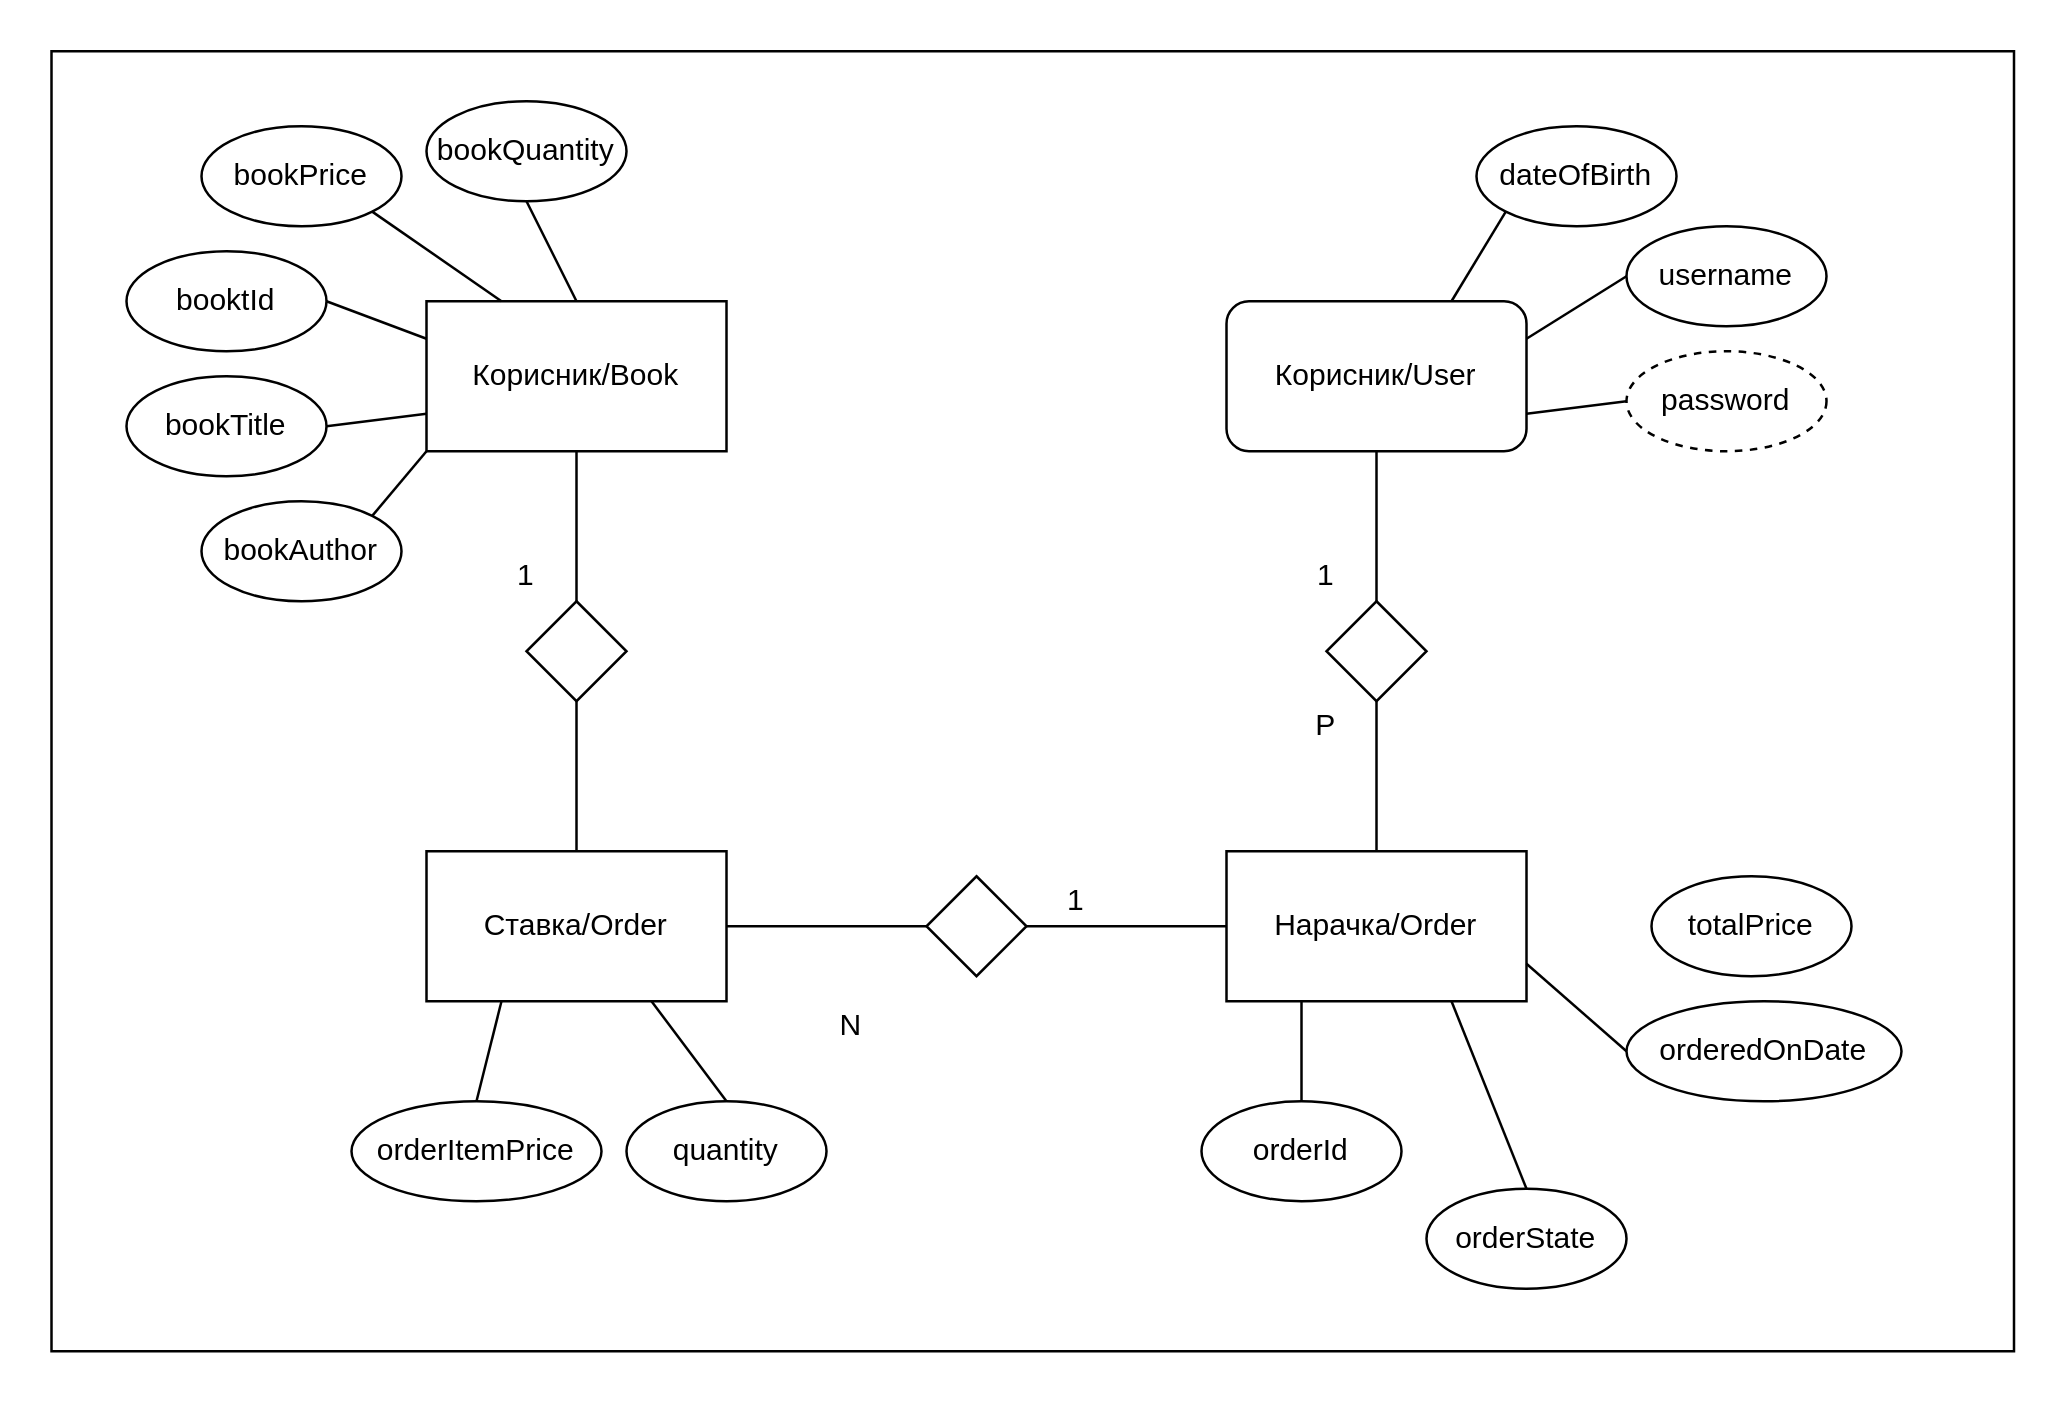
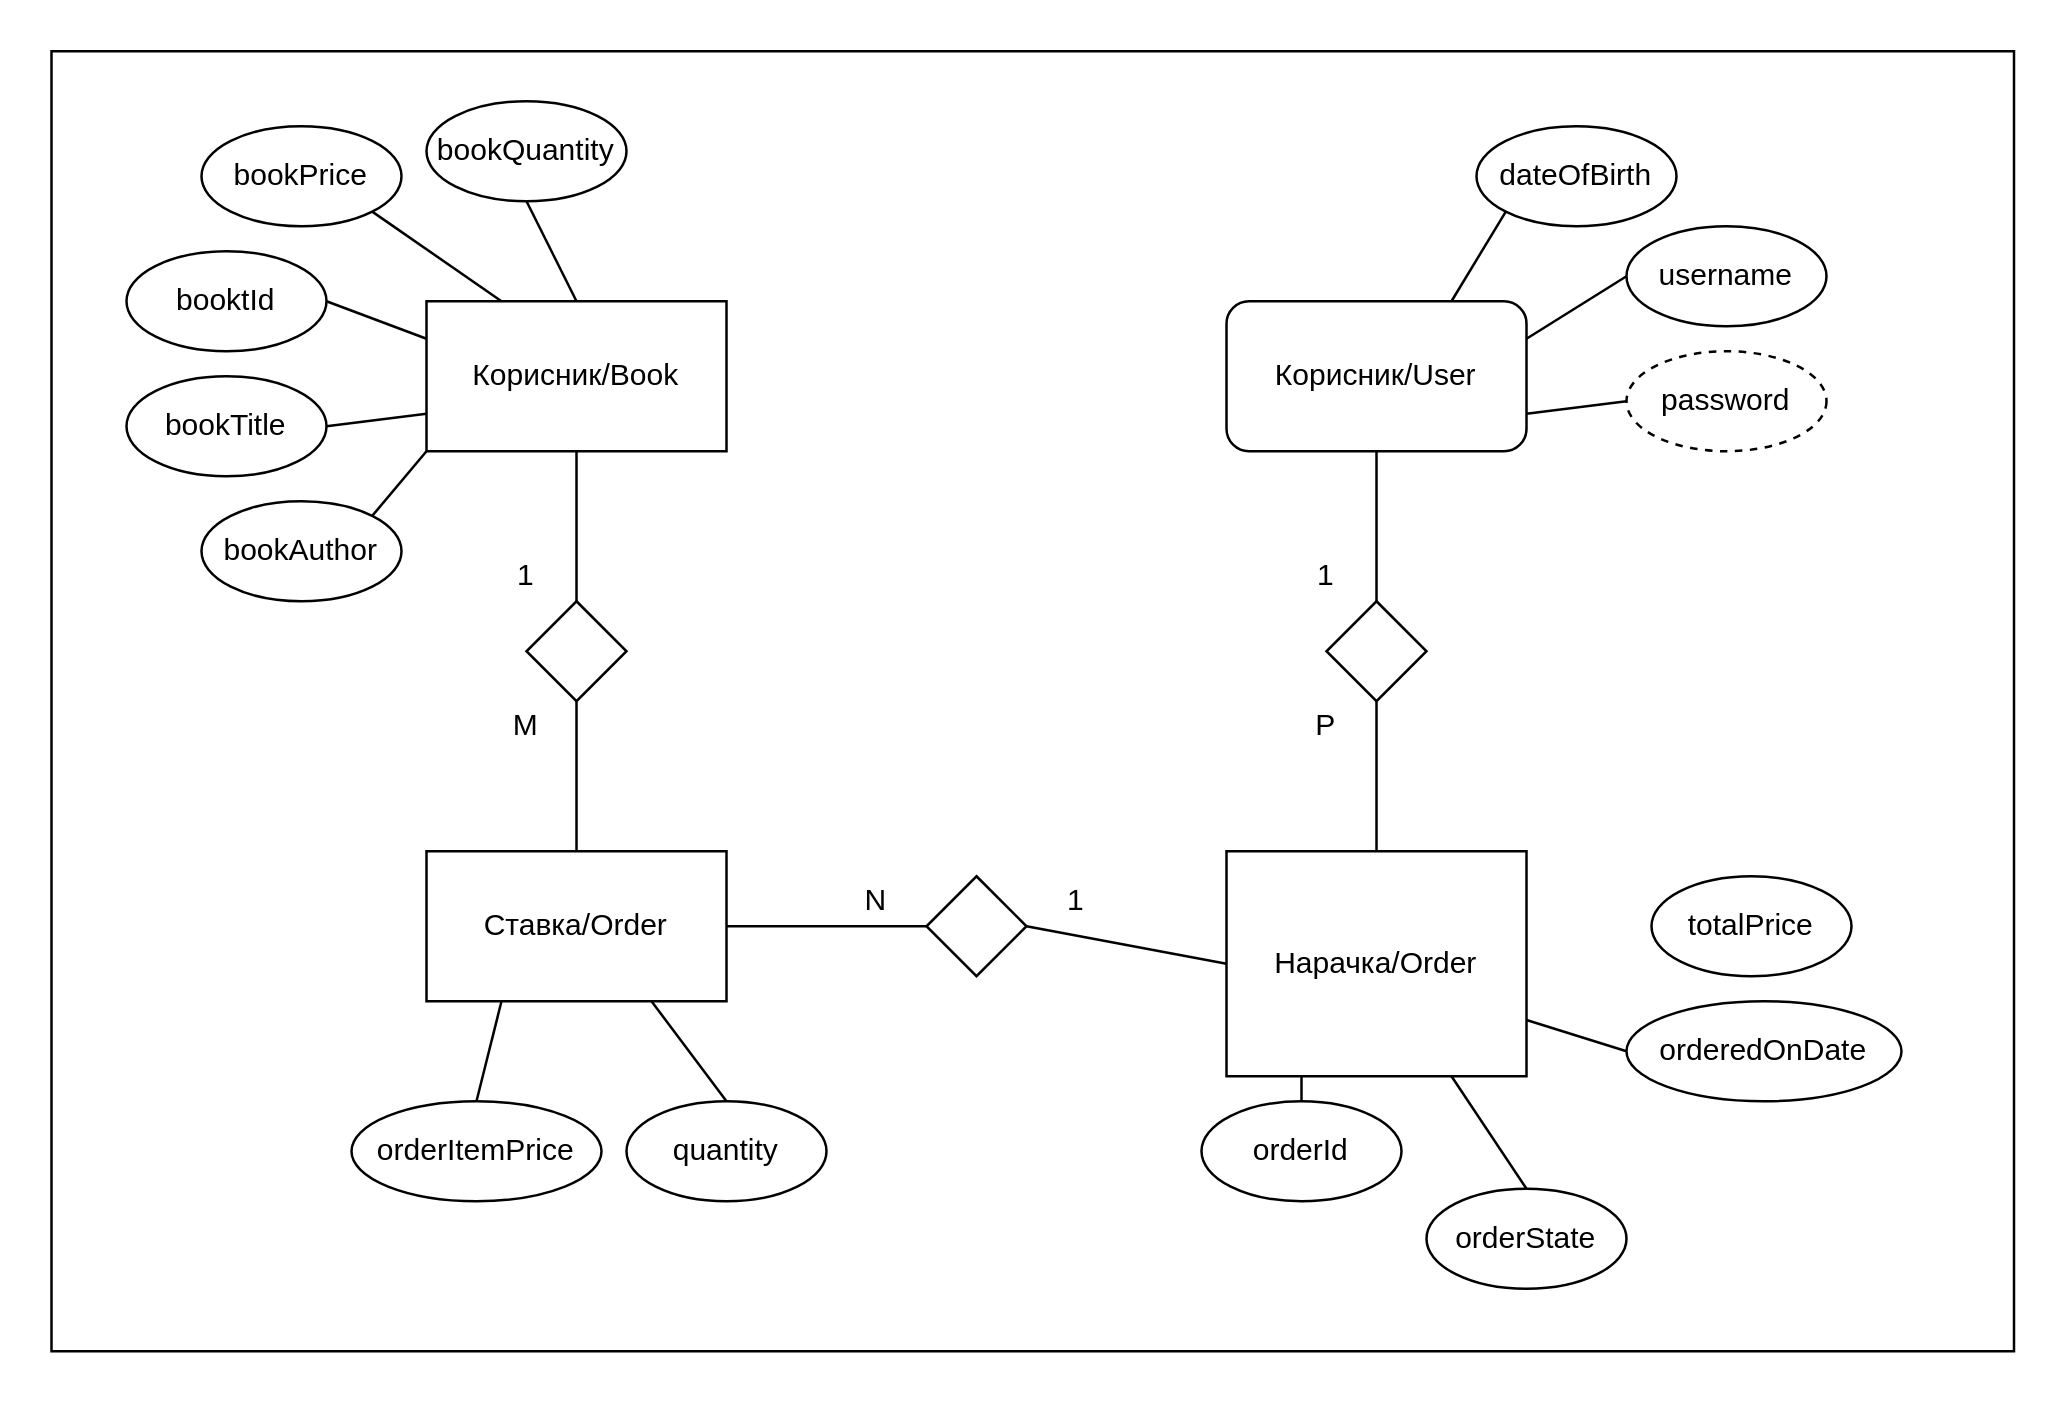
none -> (526, 726)
(1376, 926) -> (1376, 964)
(851, 1026) -> (876, 901)
